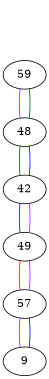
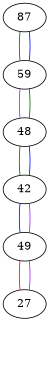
none -> (25, 18)
(25, 304) -> (25, 304)
(25, 361) -> none
